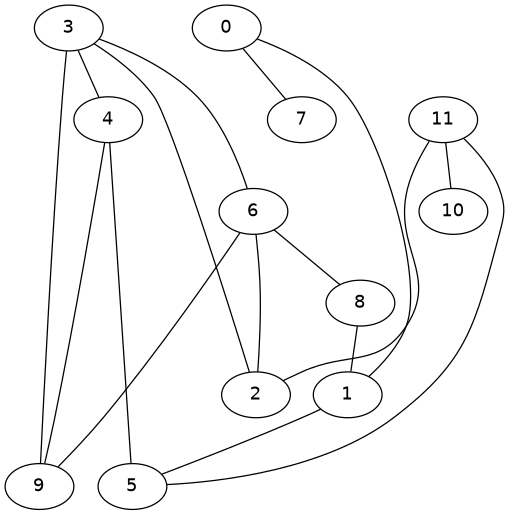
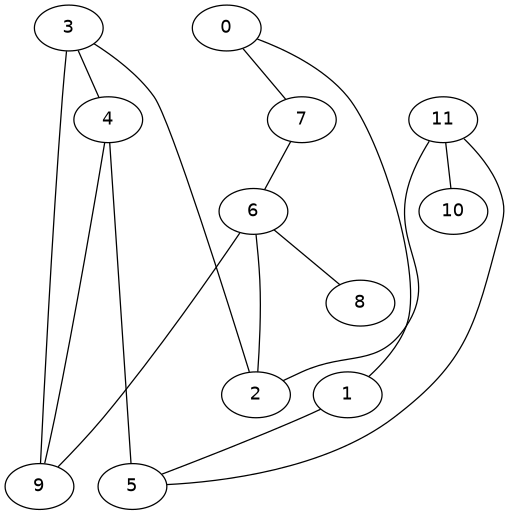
(194, 94) -> (278, 166)
(354, 349) -> none
